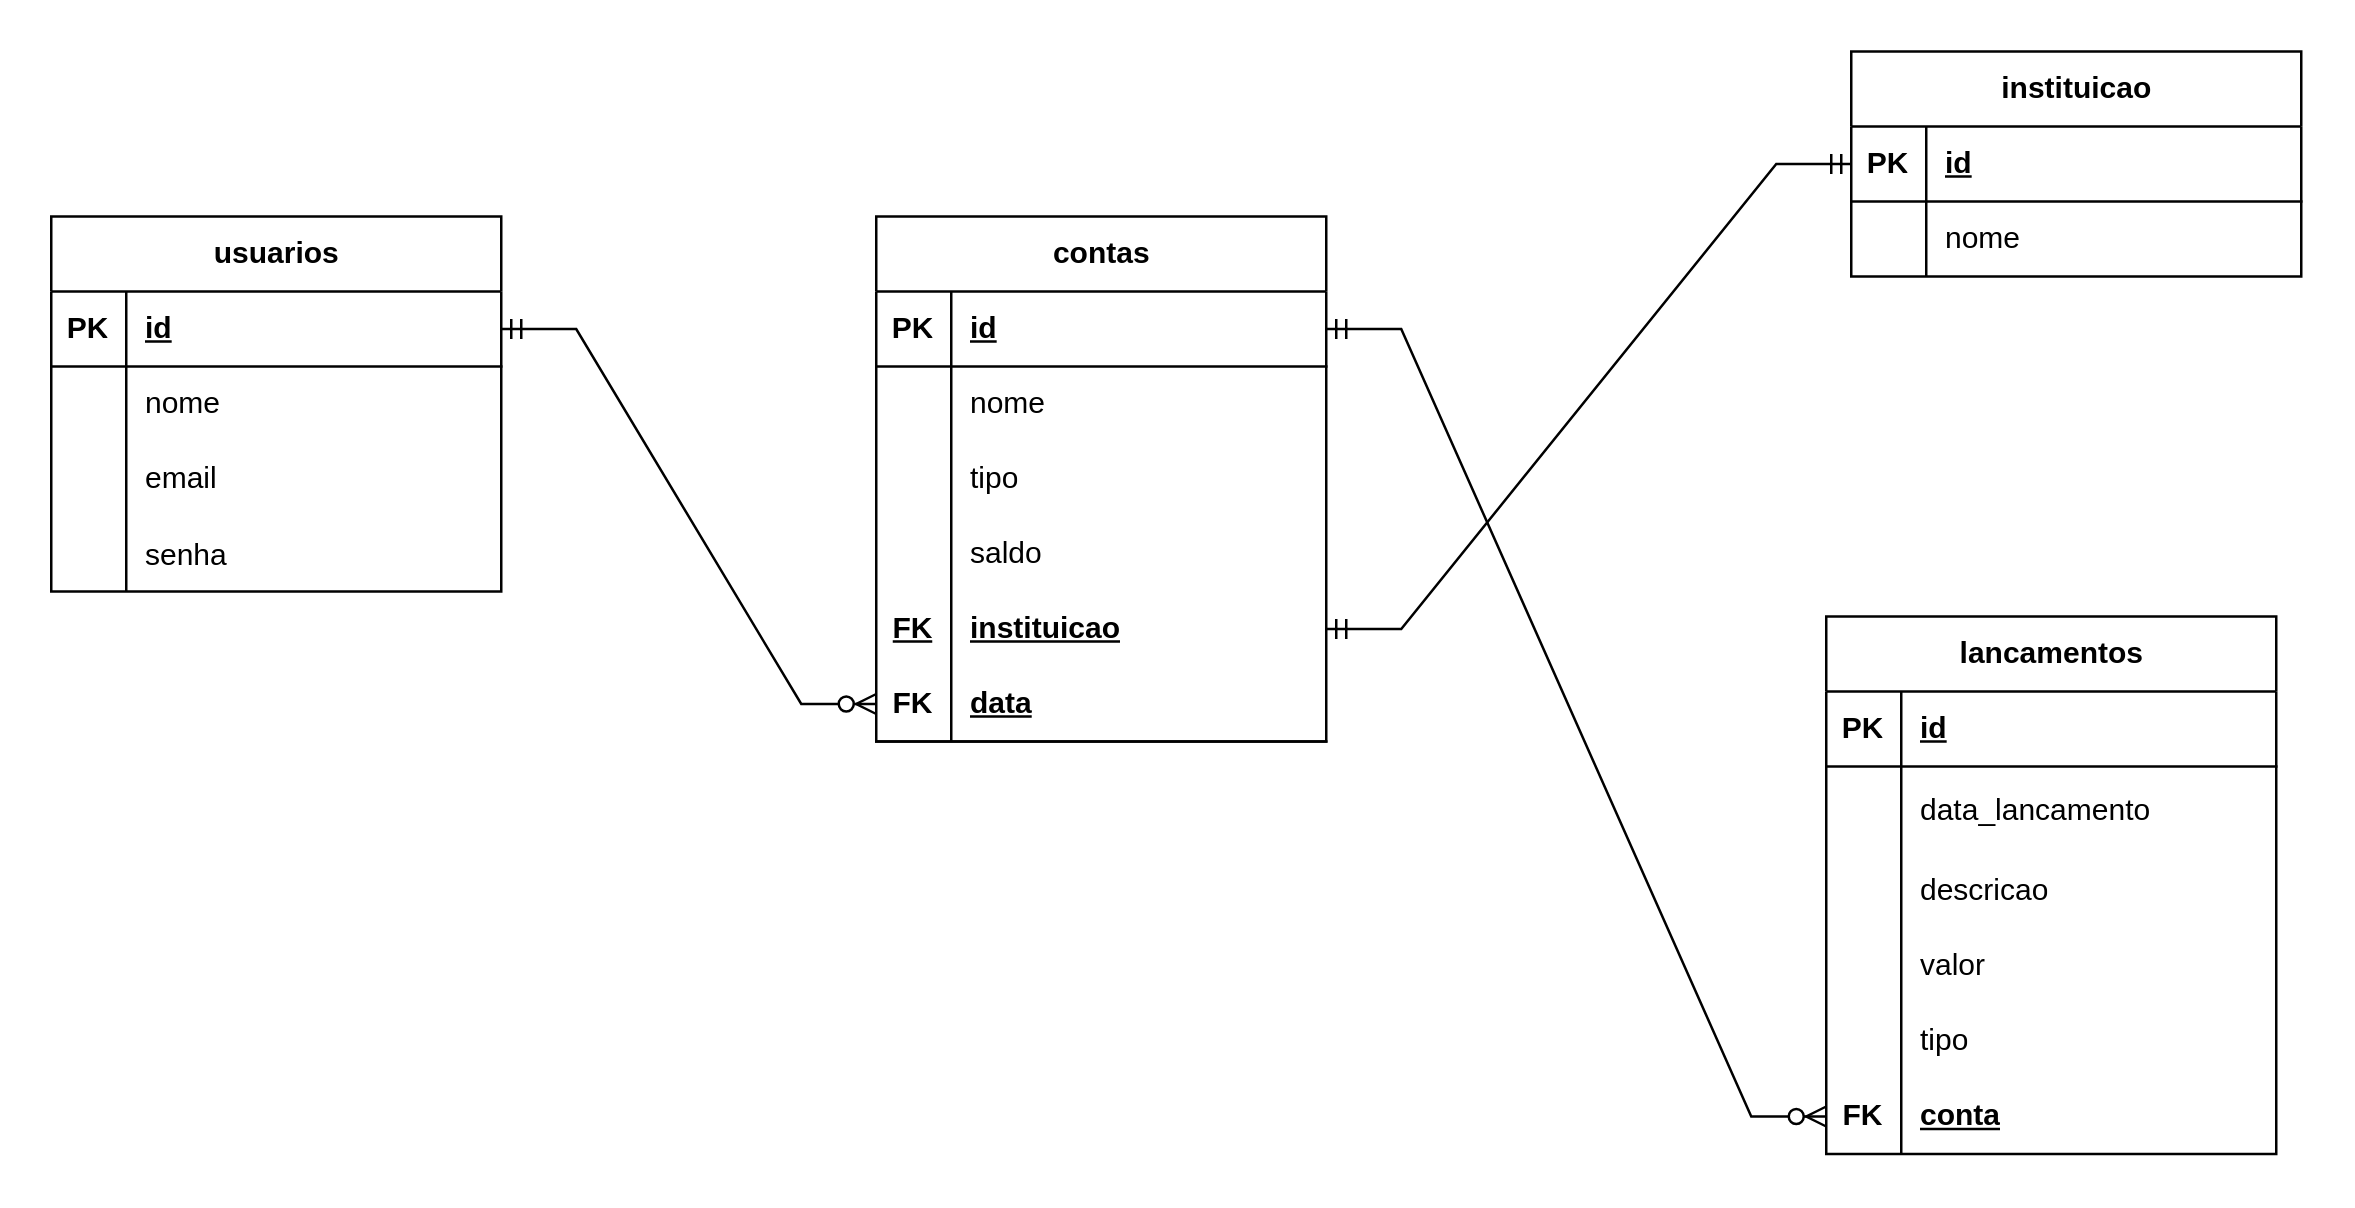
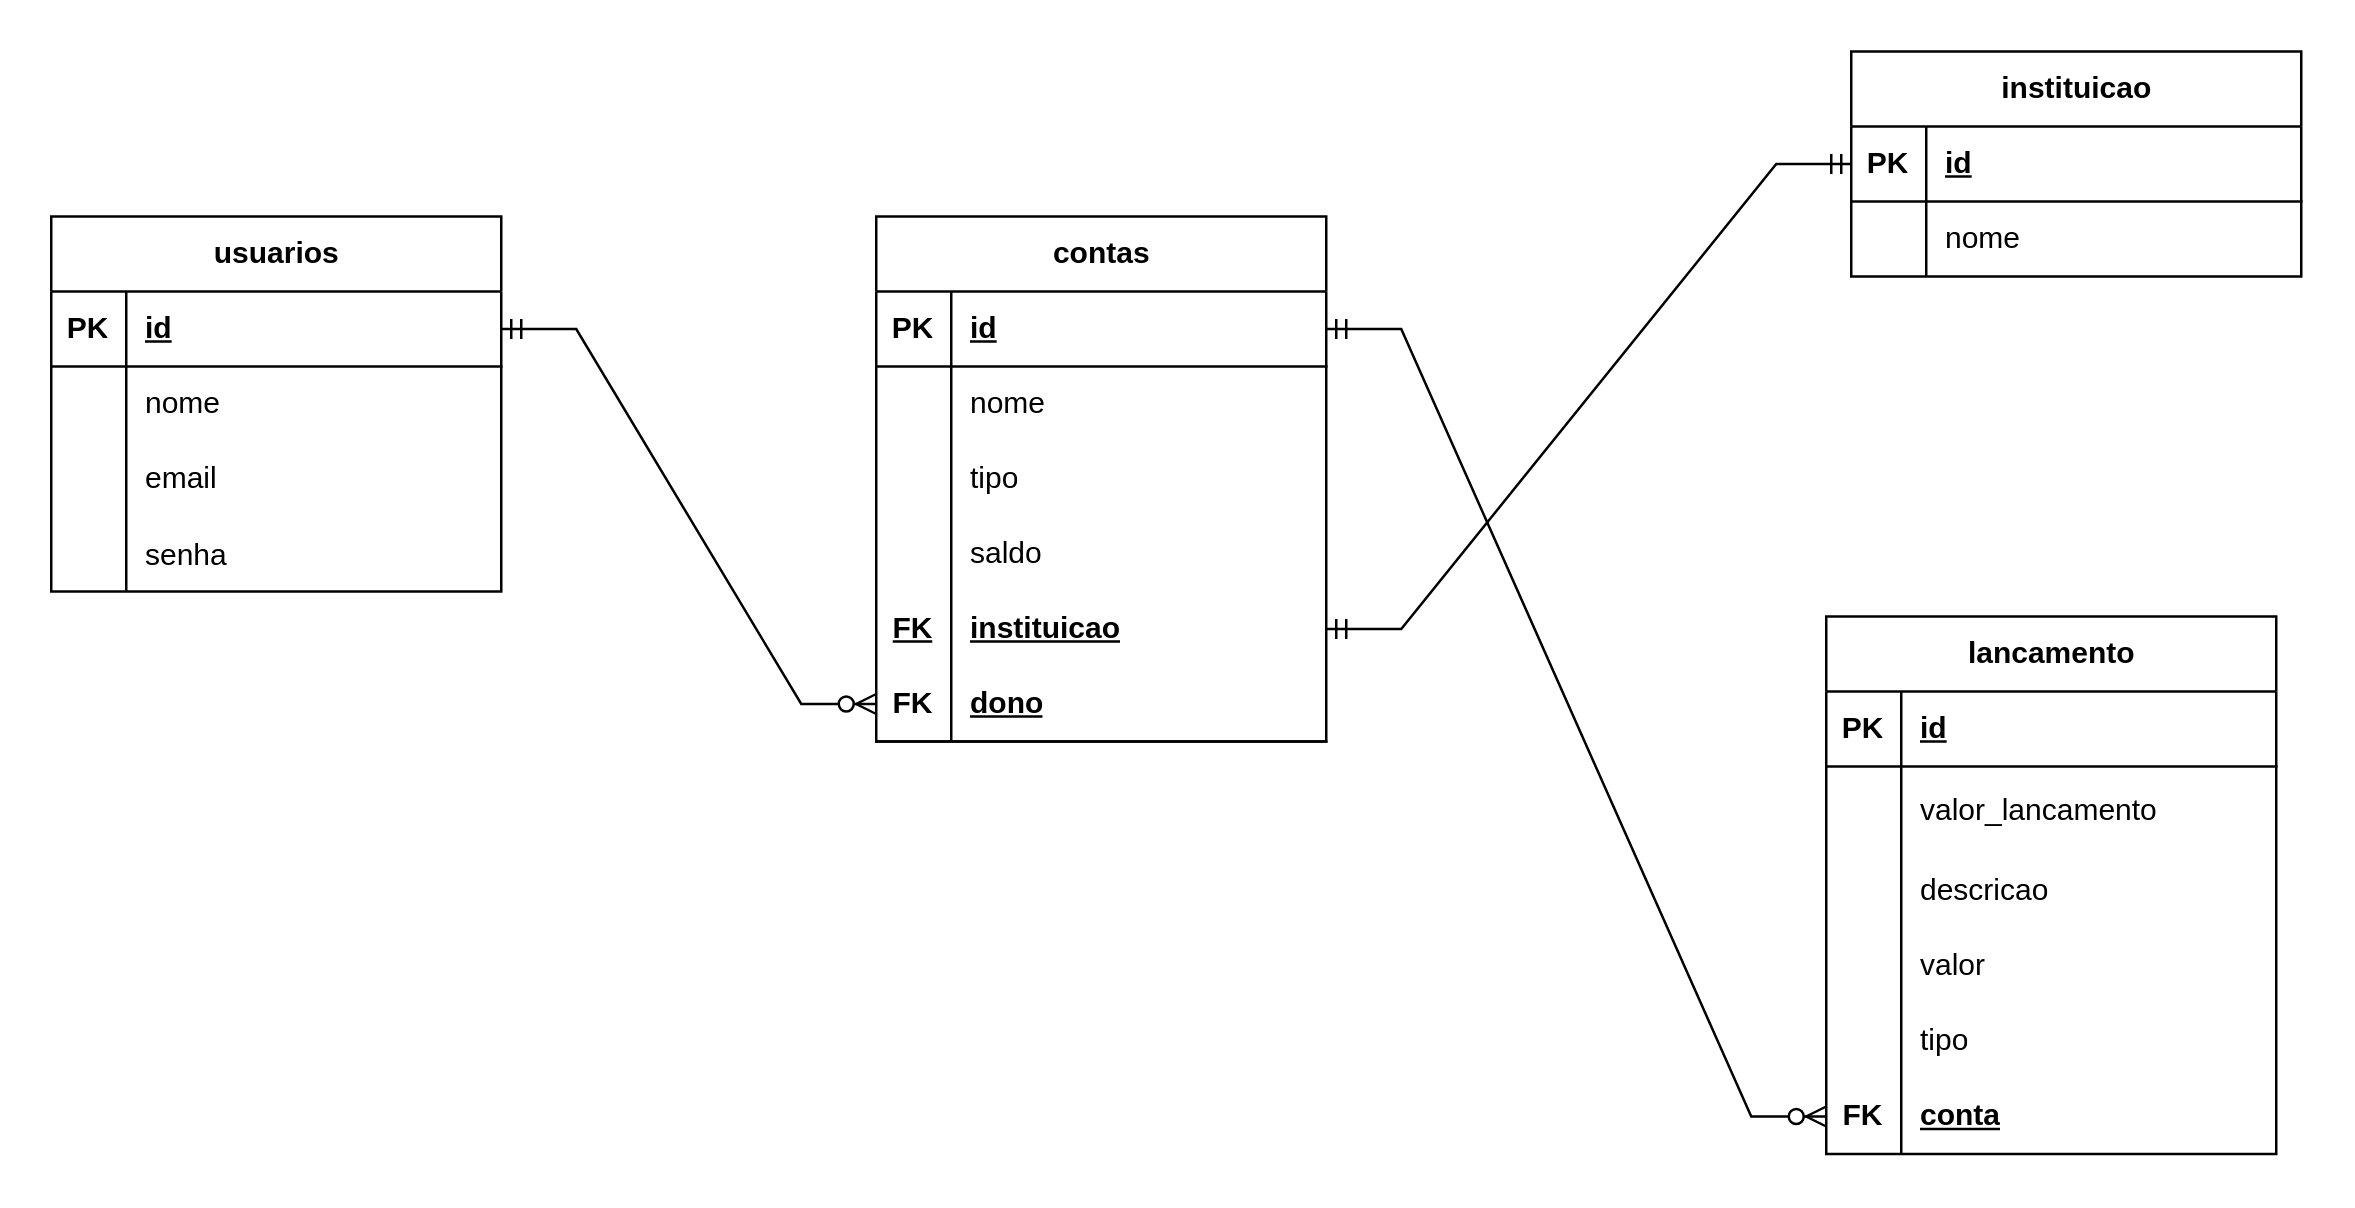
(2053, 654) -> (2053, 654)
(1005, 704) -> (1005, 704)
(2043, 811) -> (2048, 811)
